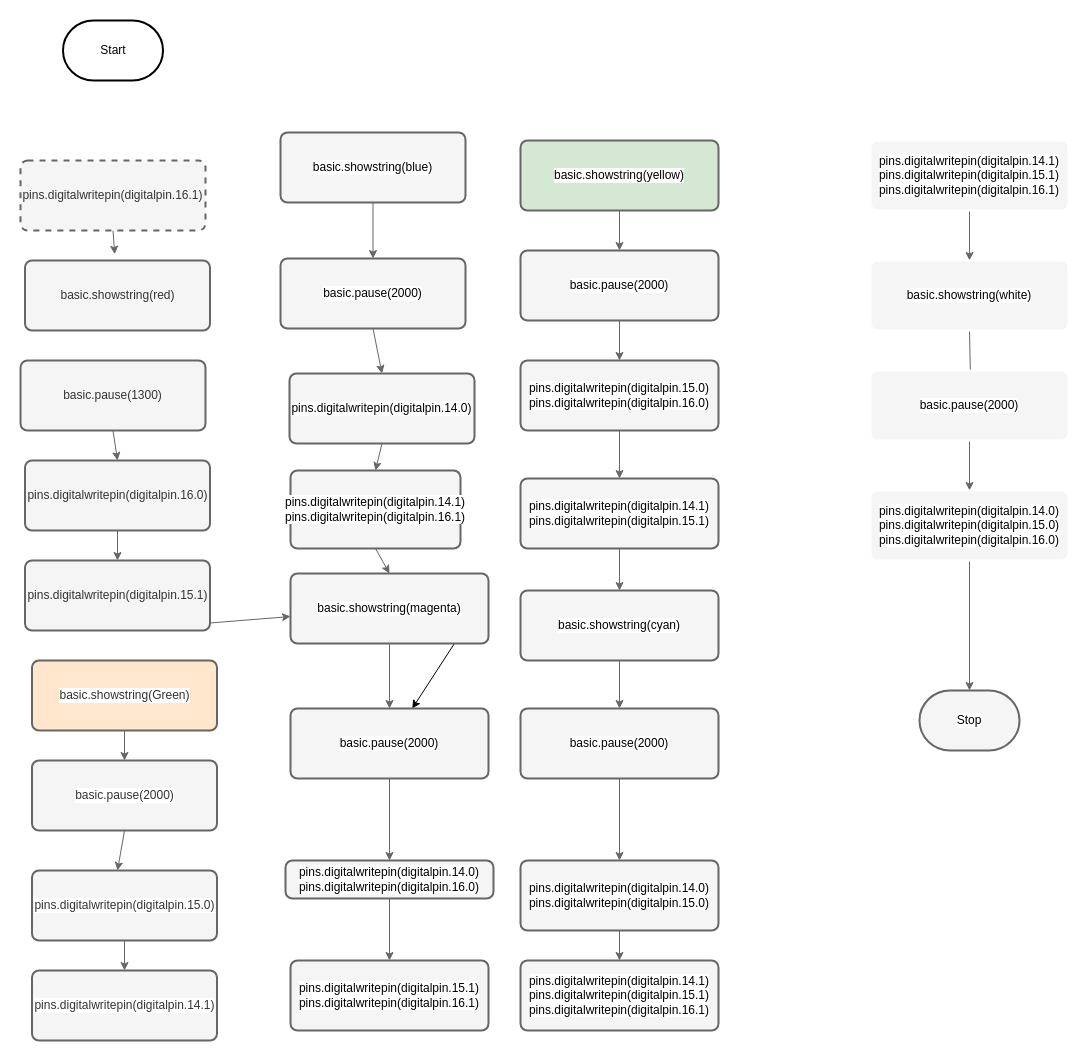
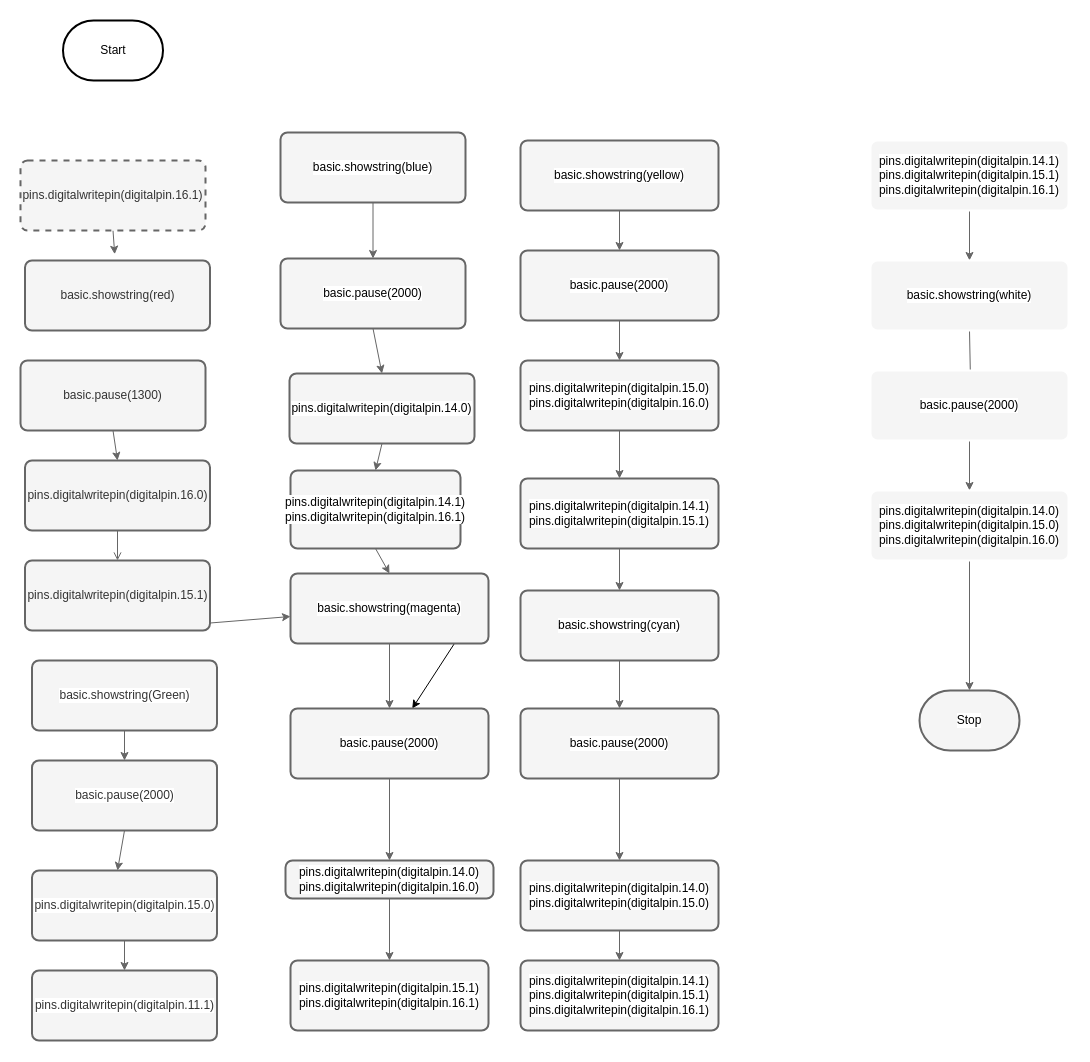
(620, 176) -> (620, 176)
(118, 552) -> (118, 553)
(125, 696) -> (125, 696)
(125, 1006) -> (125, 1006)
